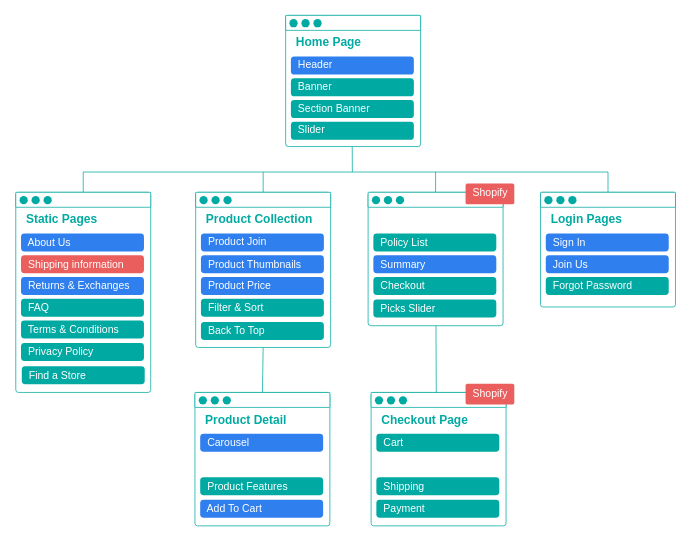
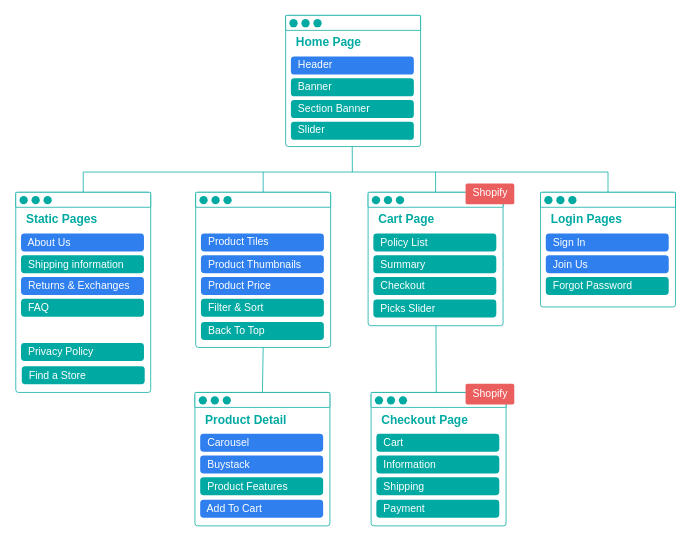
(266, 219) -> none
none -> (438, 219)
(230, 243) -> (231, 243)
(82, 264) -> (82, 264)
(435, 264) -> (435, 264)
(82, 330) -> none
none -> (261, 465)
none -> (438, 465)
